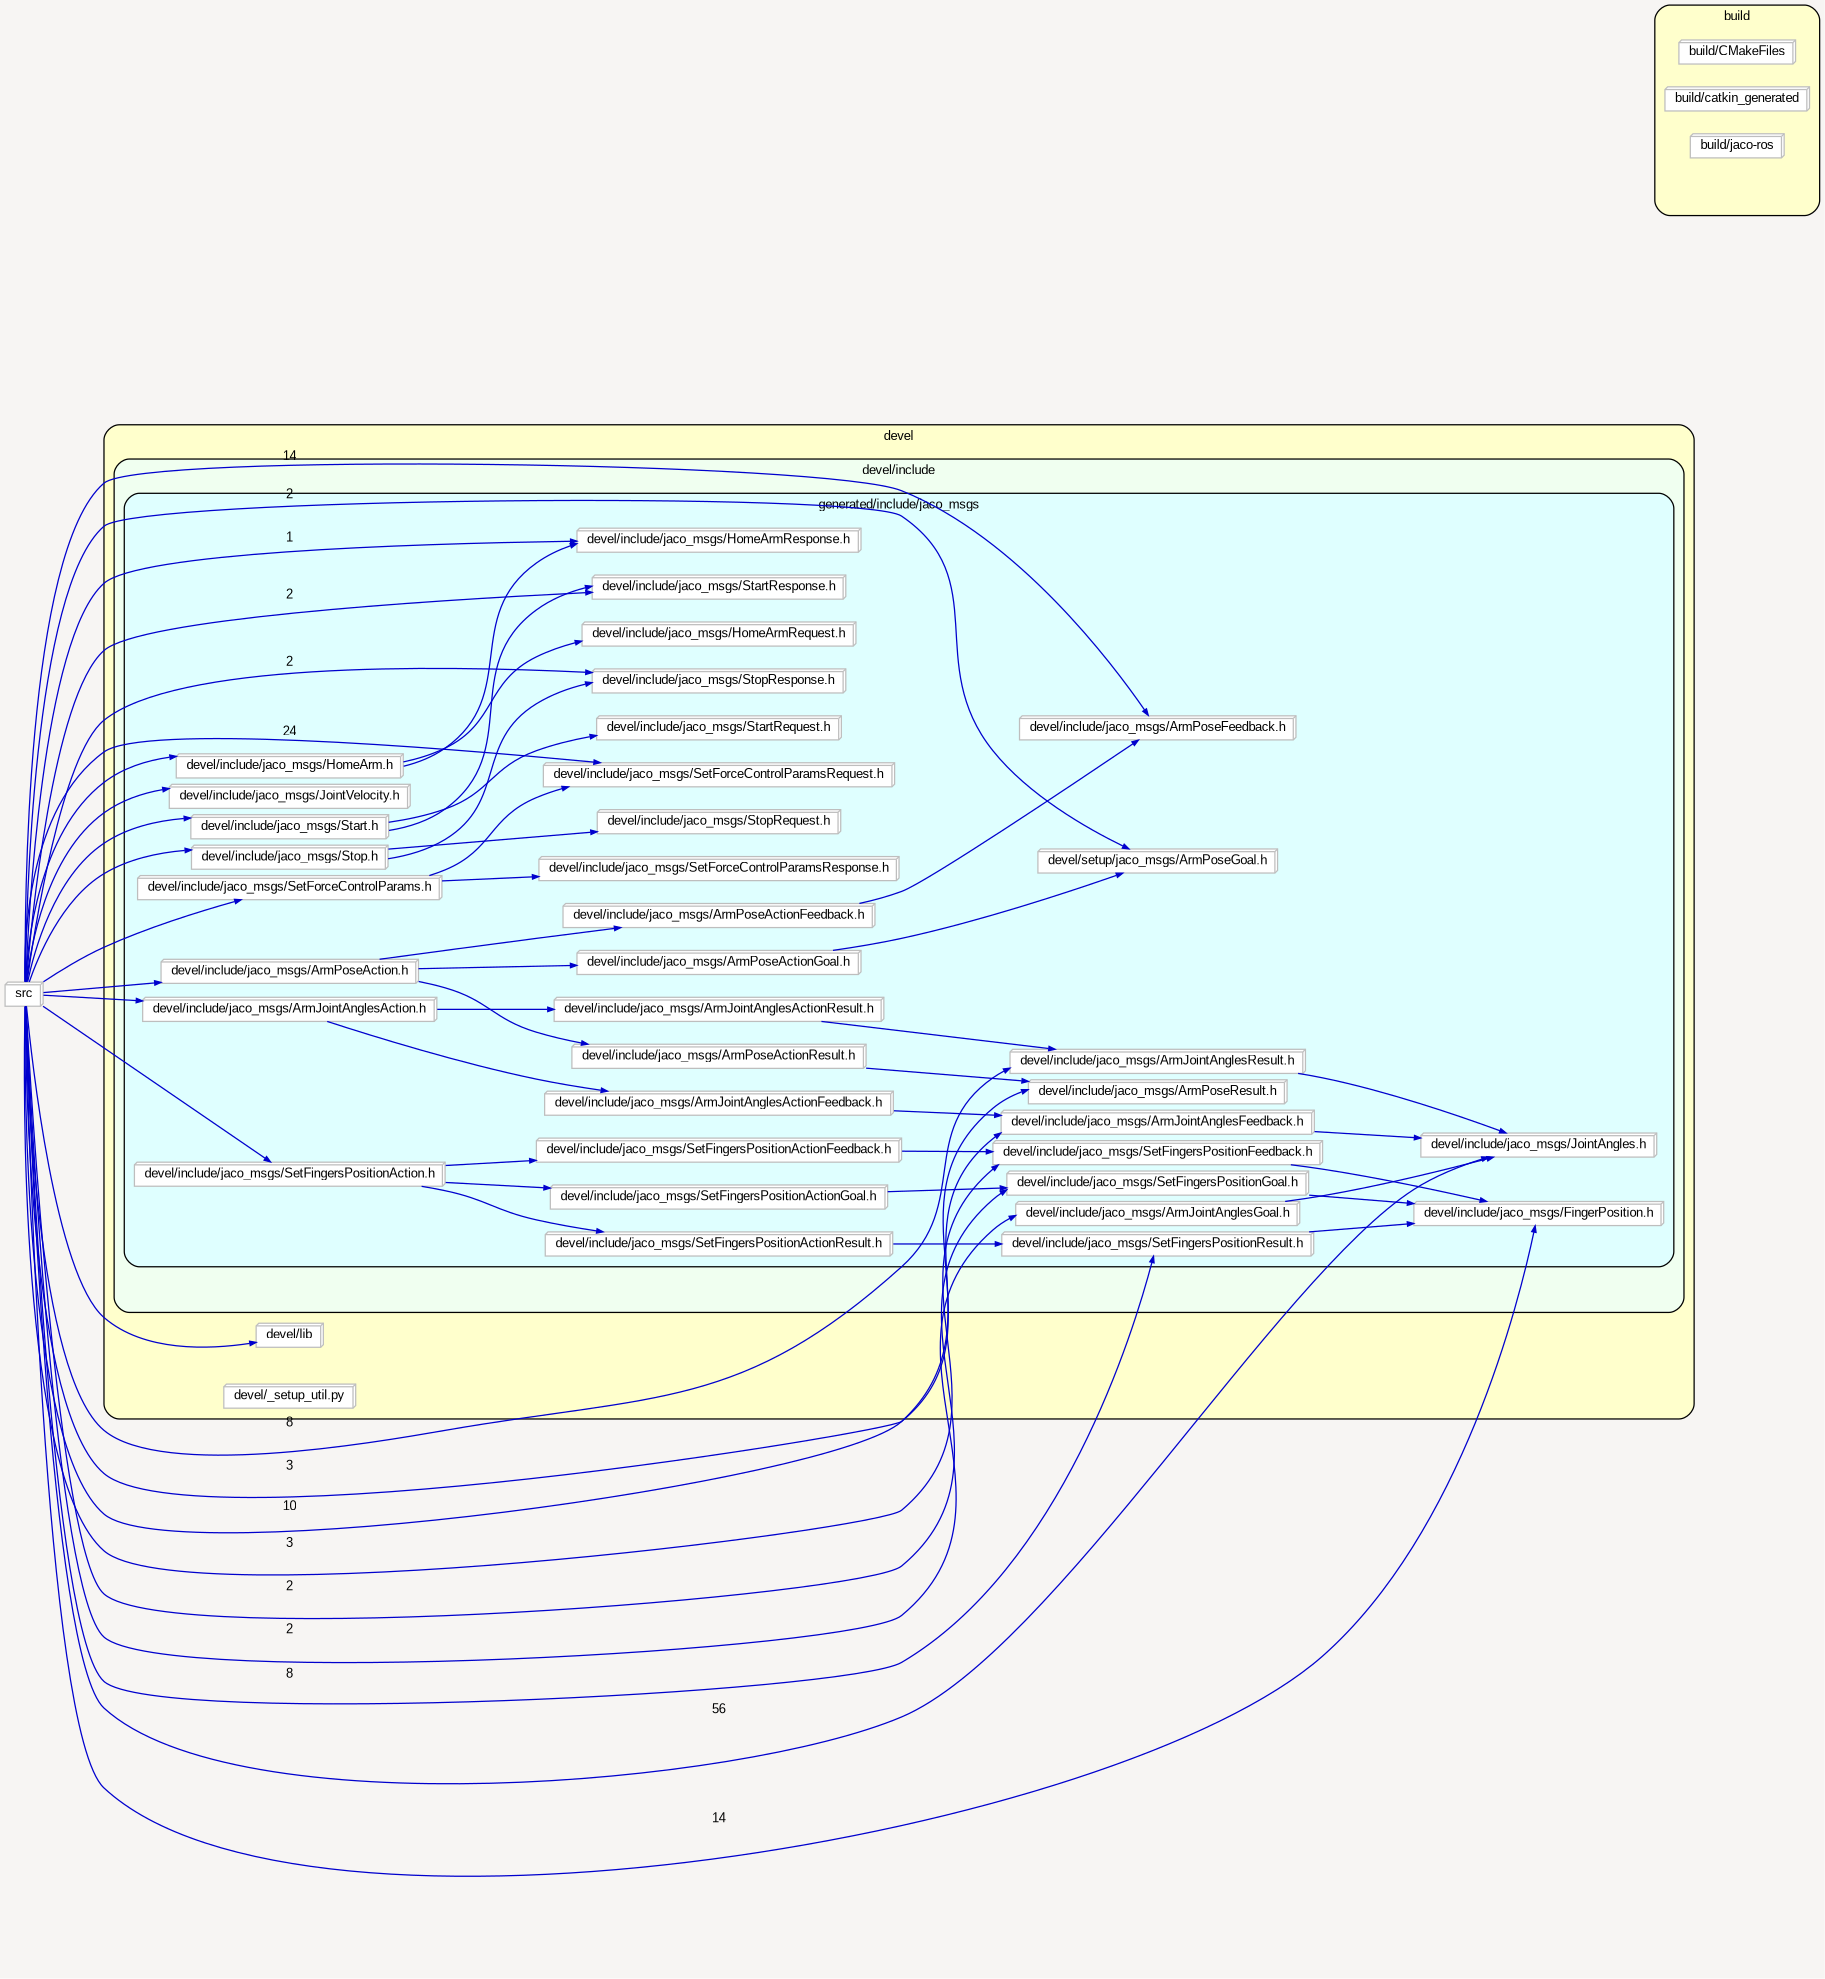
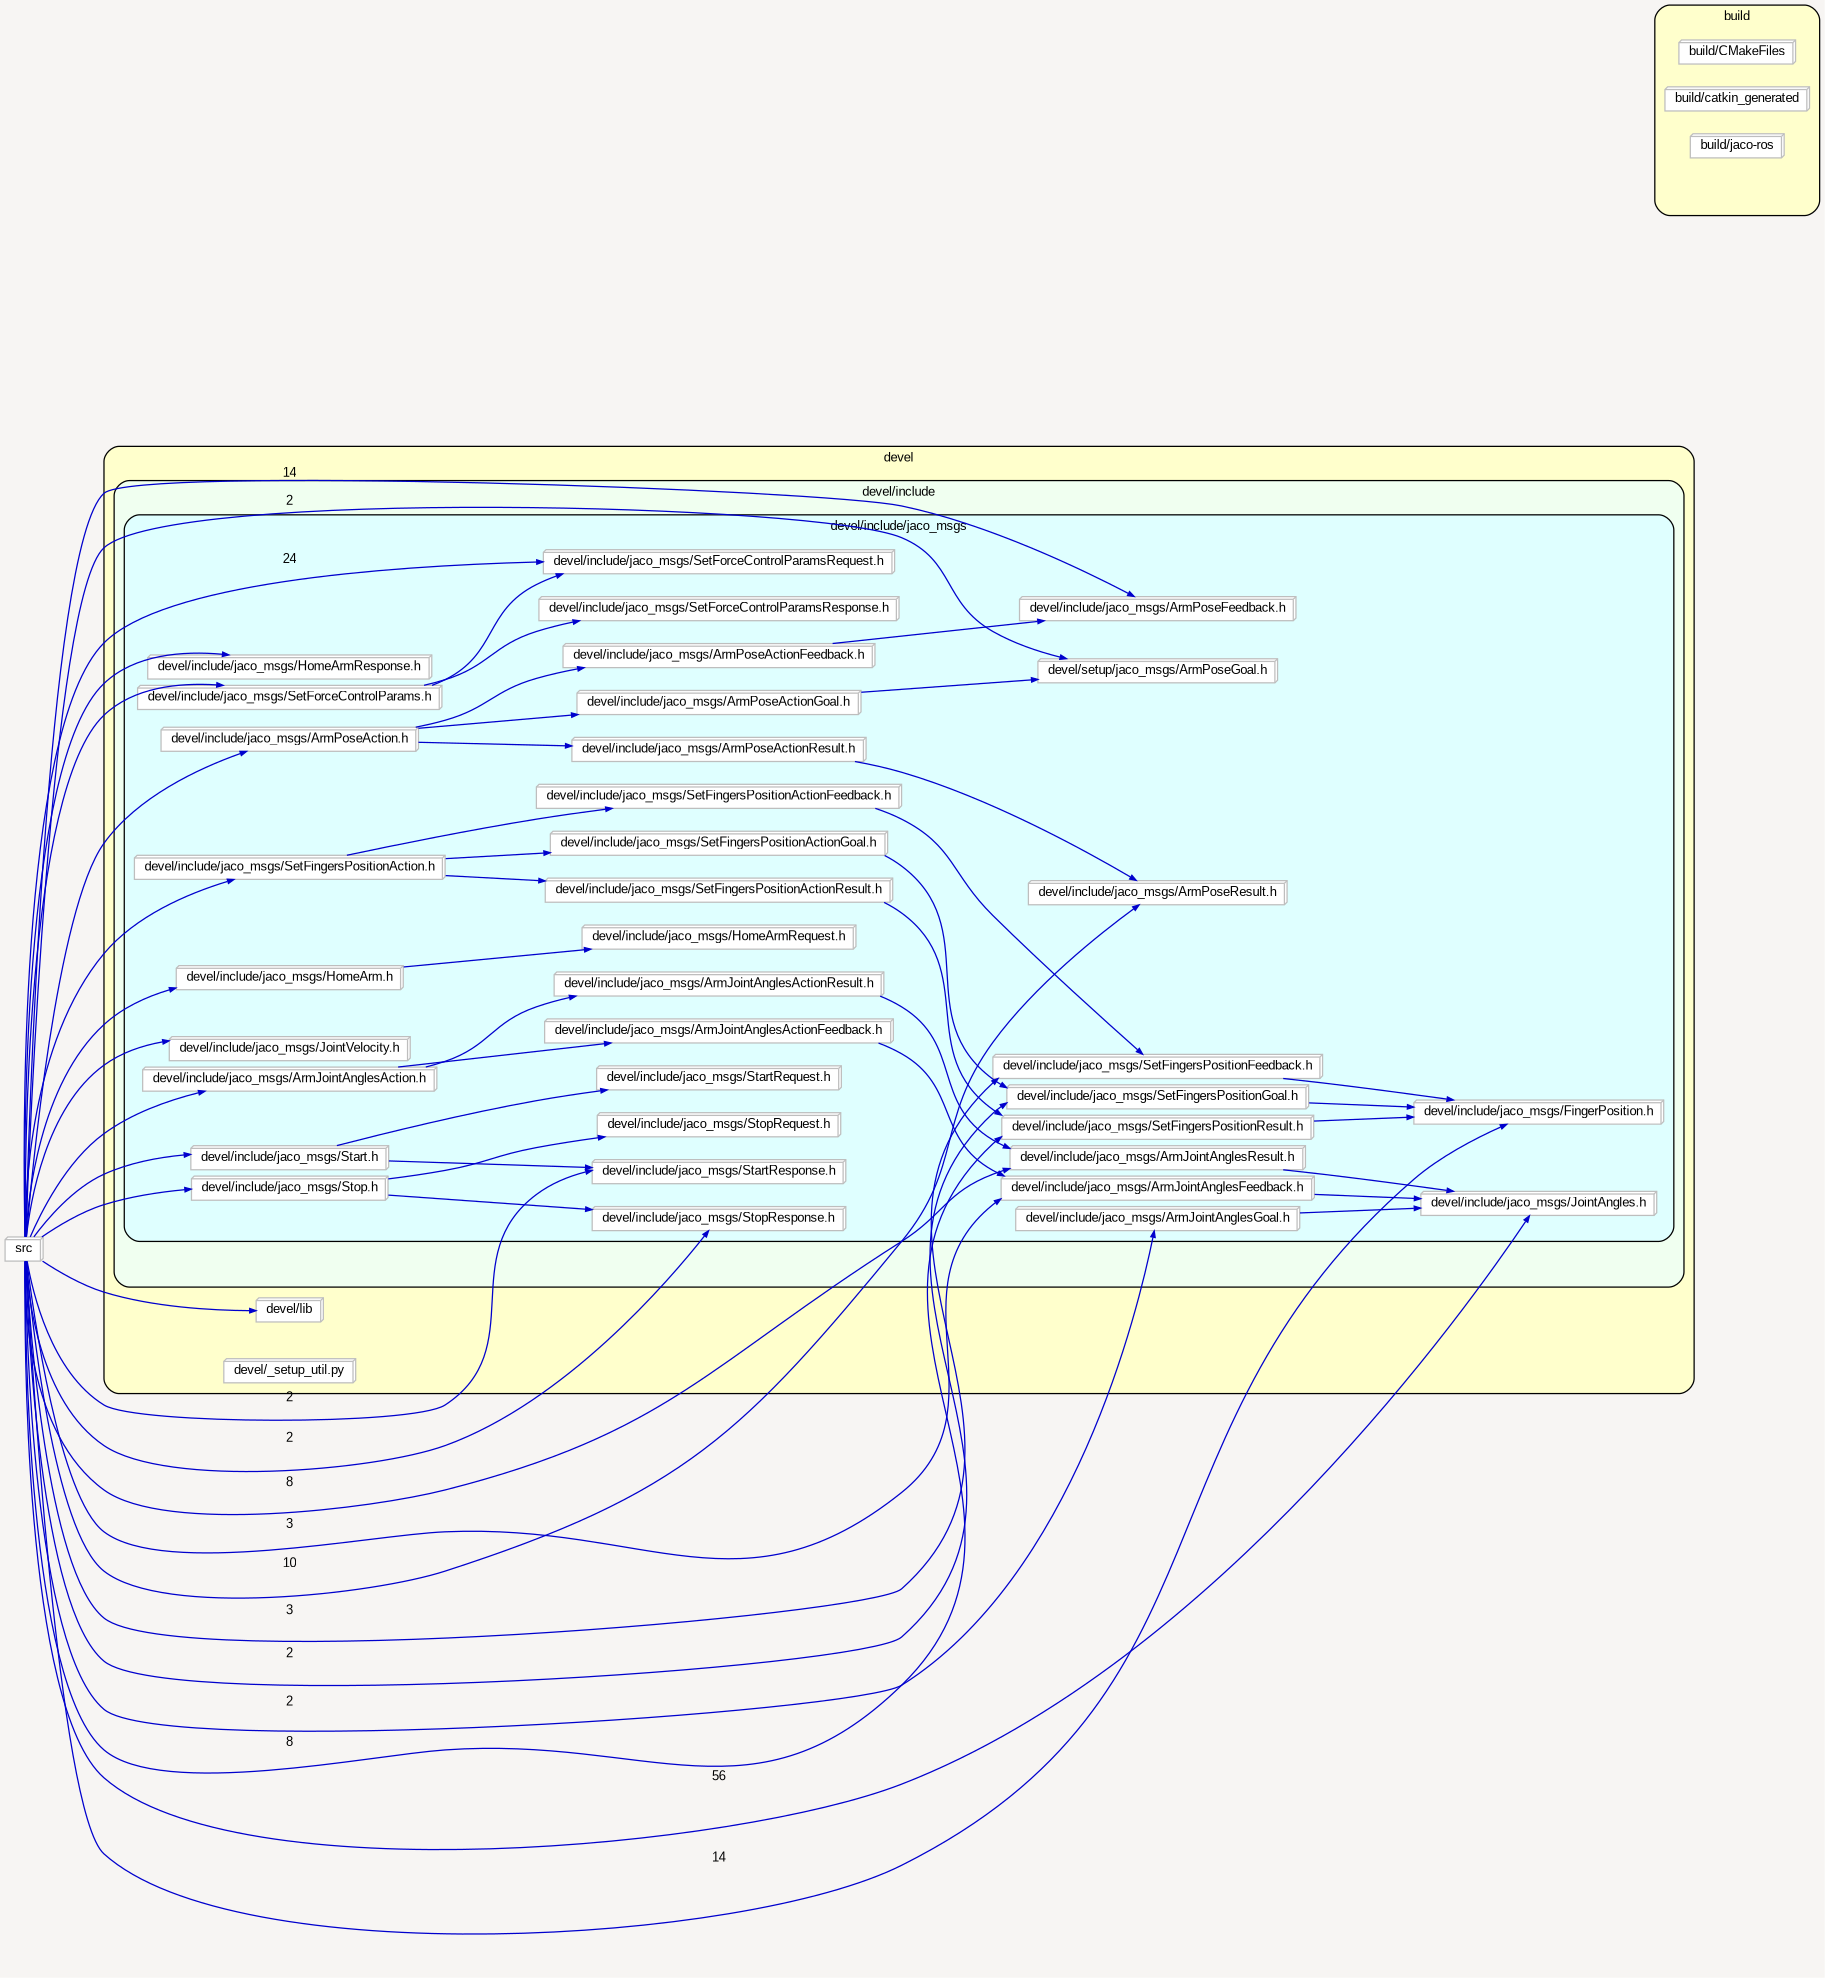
(899, 505) -> (899, 527)
(490, 659) -> none
